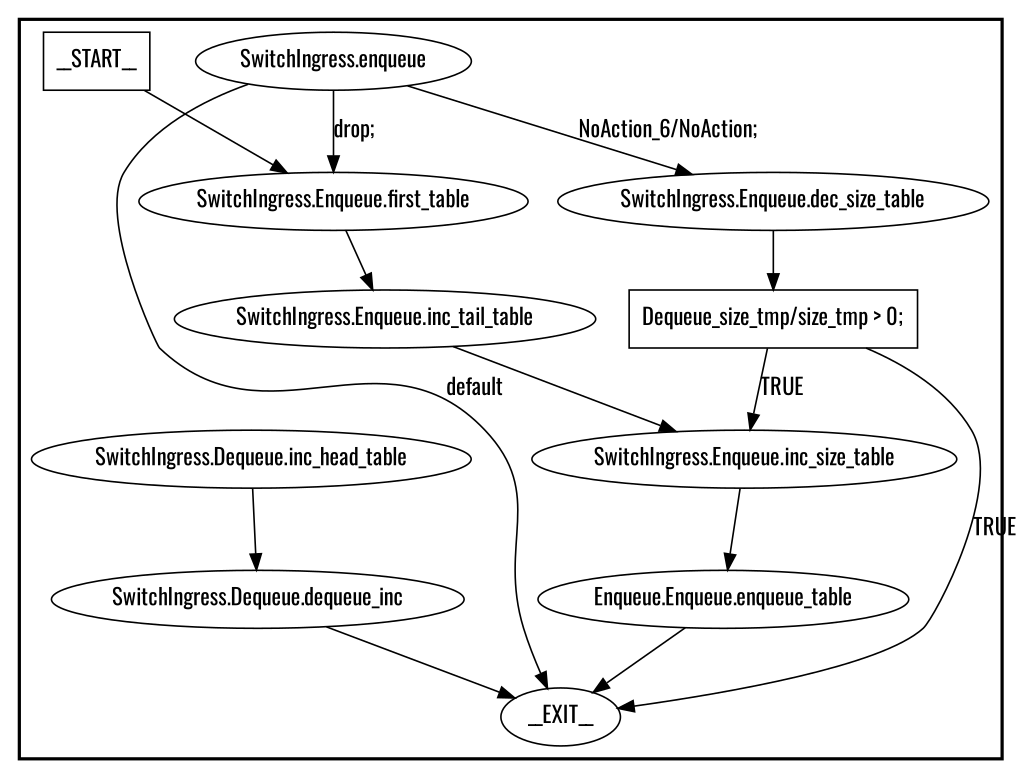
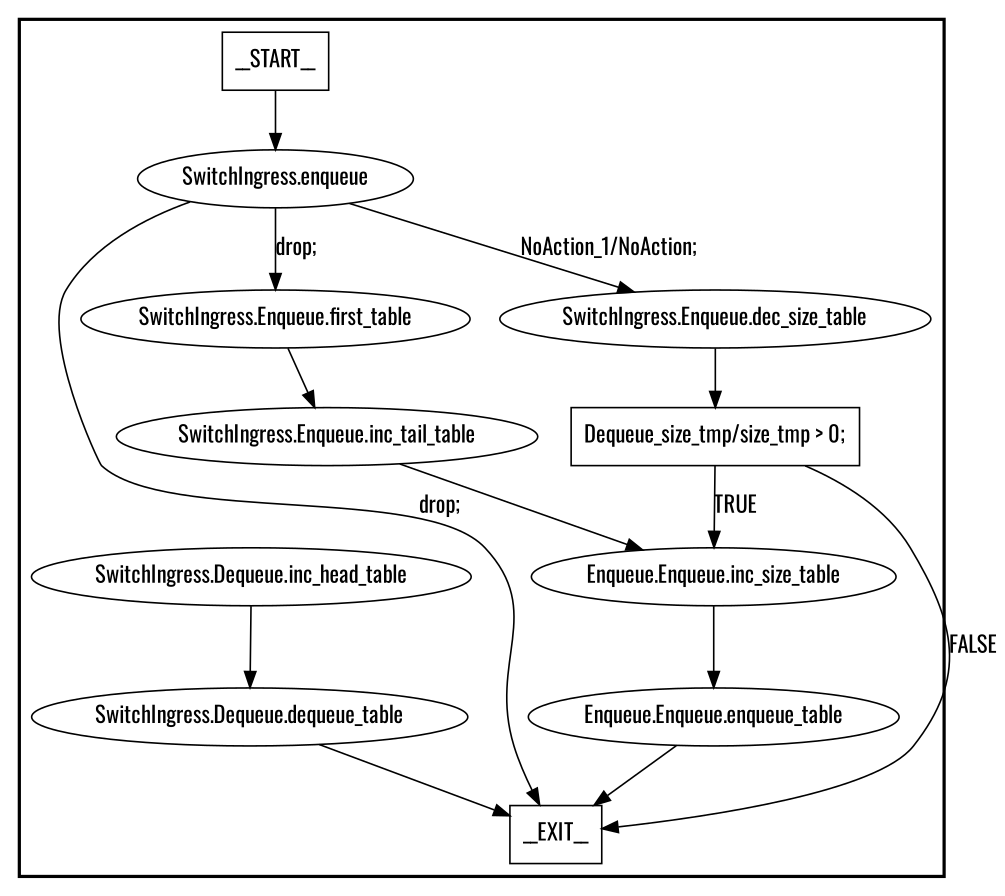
(209, 128) -> (276, 112)
(669, 131) -> (609, 249)
(475, 389) -> (440, 507)
(744, 459) -> (714, 577)
(996, 529) -> (974, 647)
(258, 599) -> (250, 717)
(561, 717) -> (556, 835)
